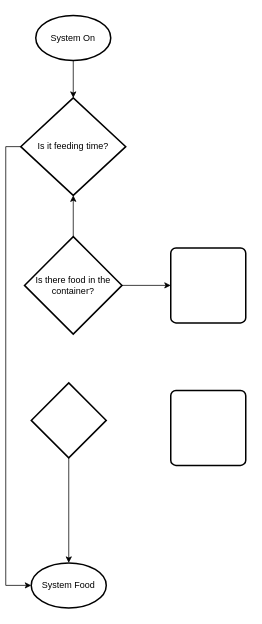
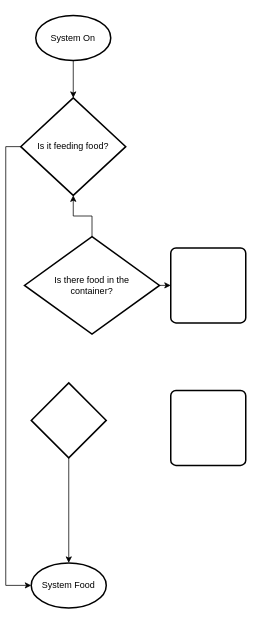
(73, 147) -> (73, 147)
(73, 285) -> (92, 285)
